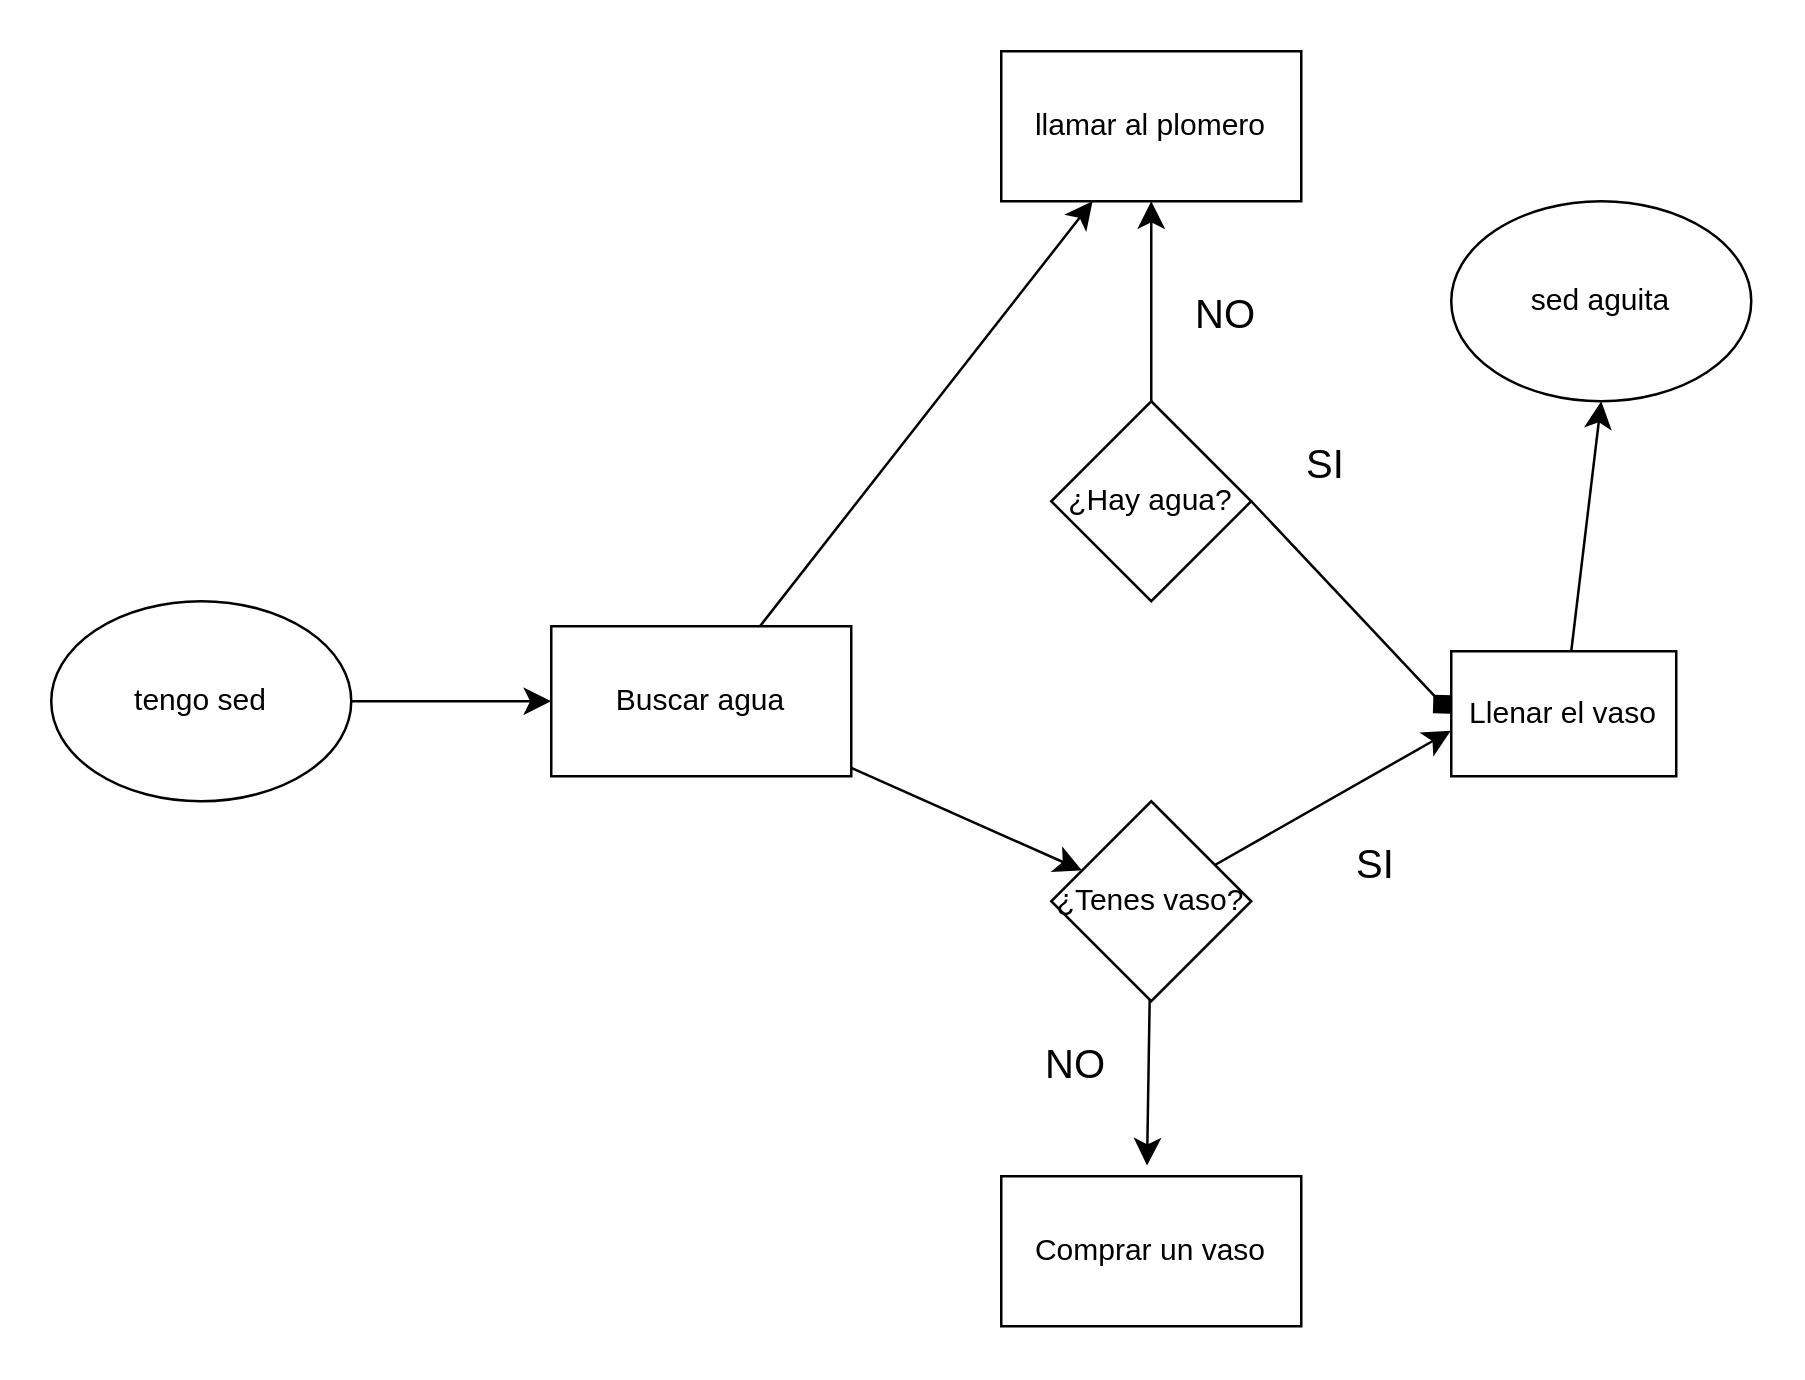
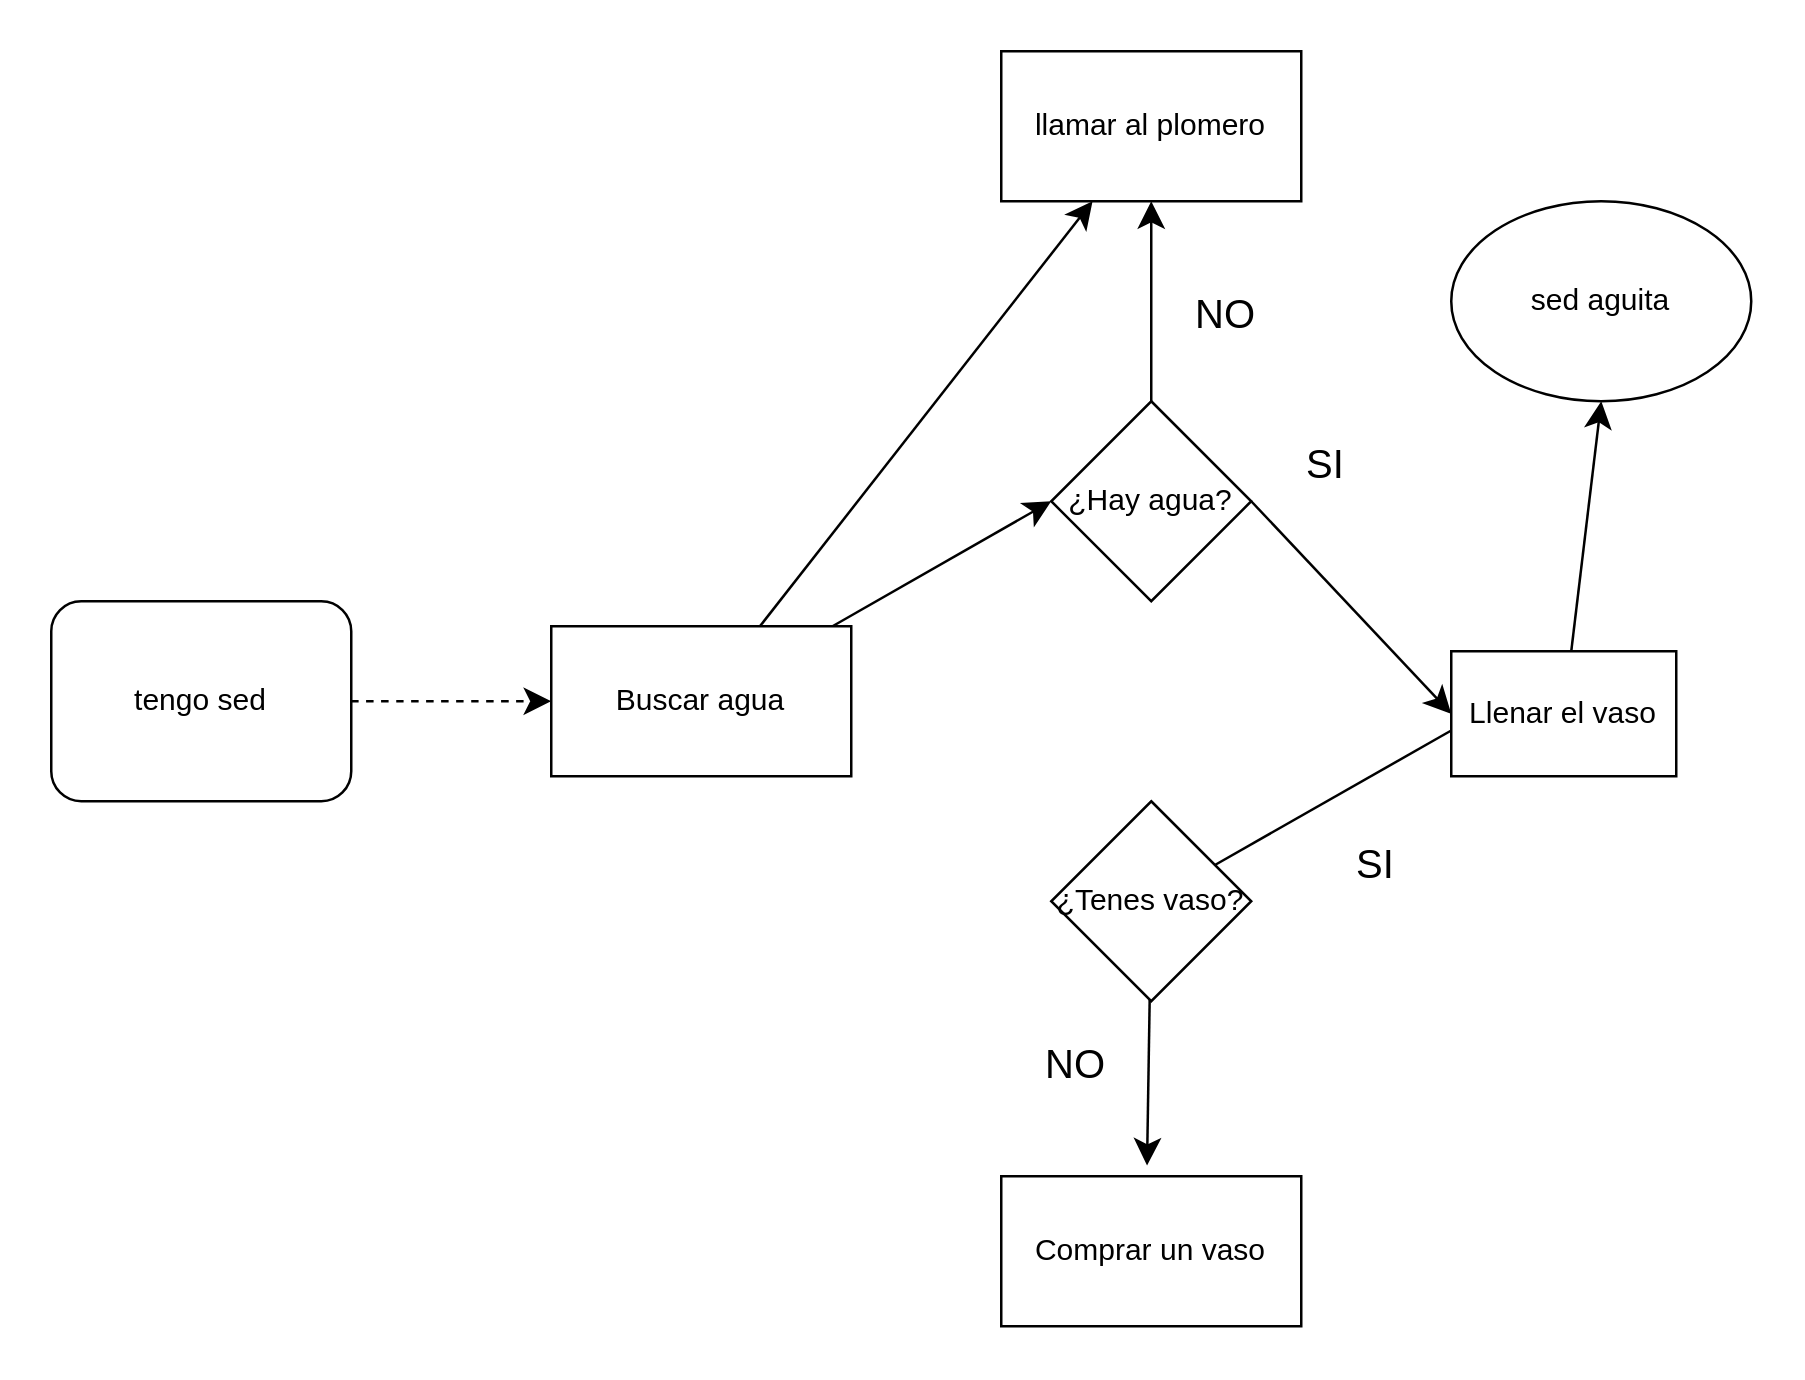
(1434, 695) -> (1435, 696)
(201, 701) -> (201, 701)
(447, 701) -> (447, 701)
(1432, 741) -> (1440, 737)
(958, 816) -> (934, 568)
